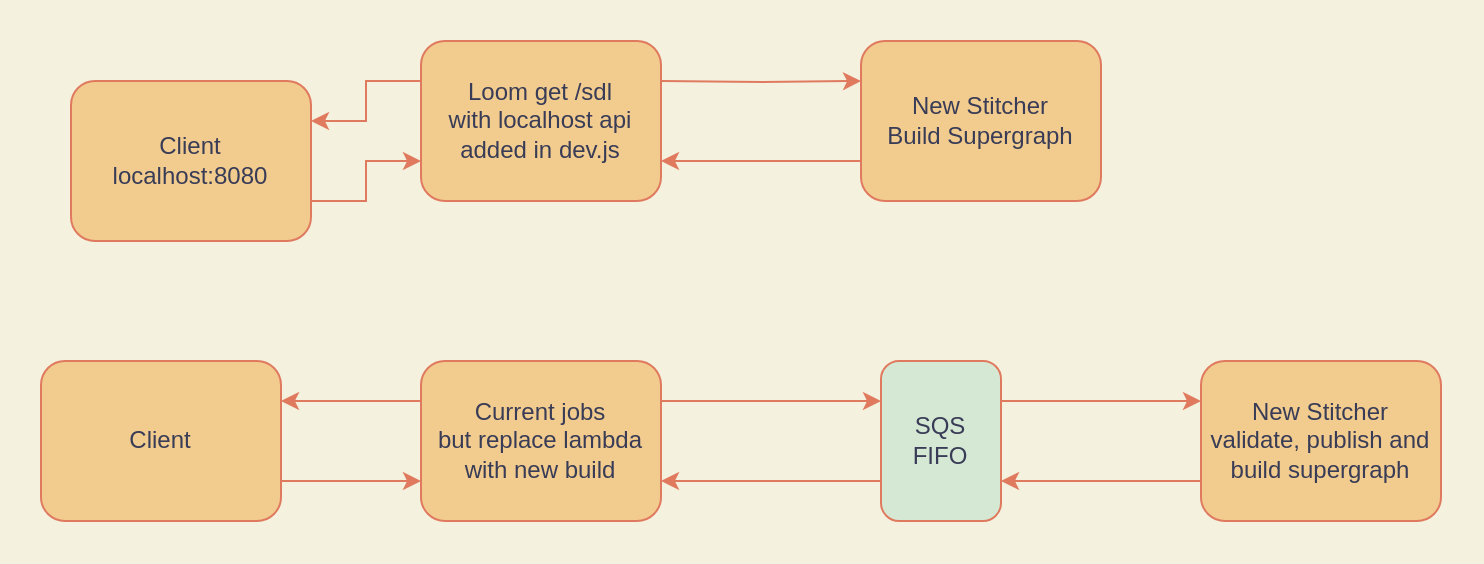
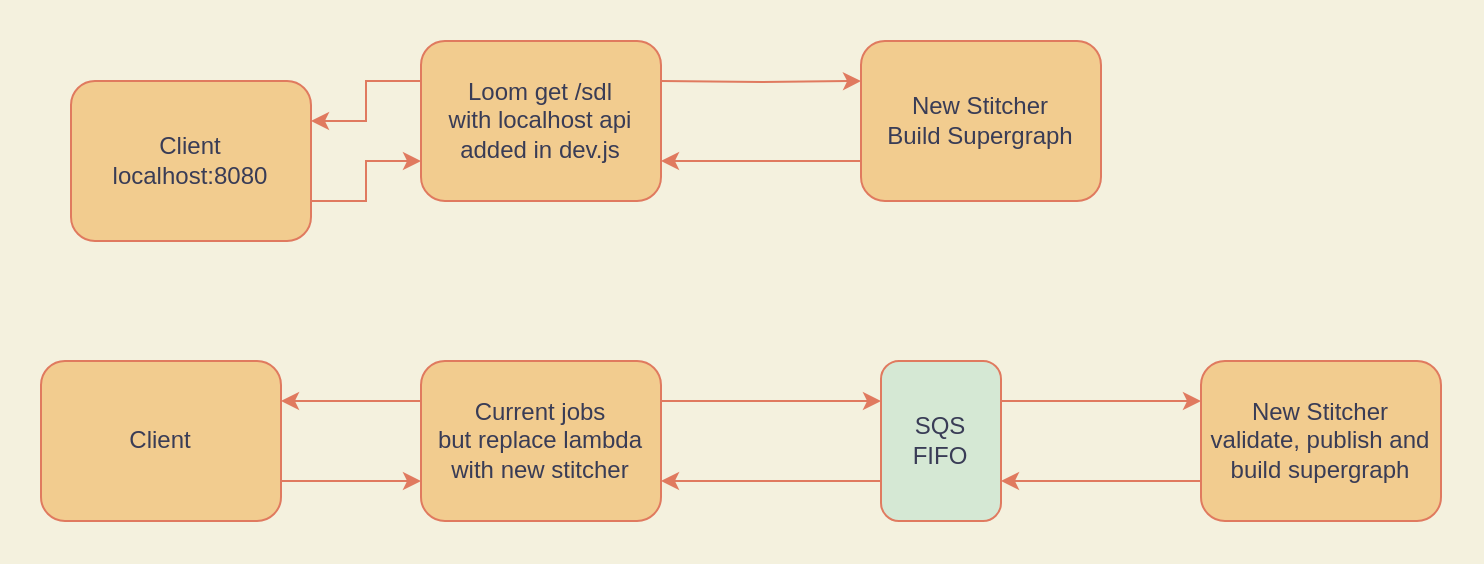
(541, 441) -> (541, 441)
